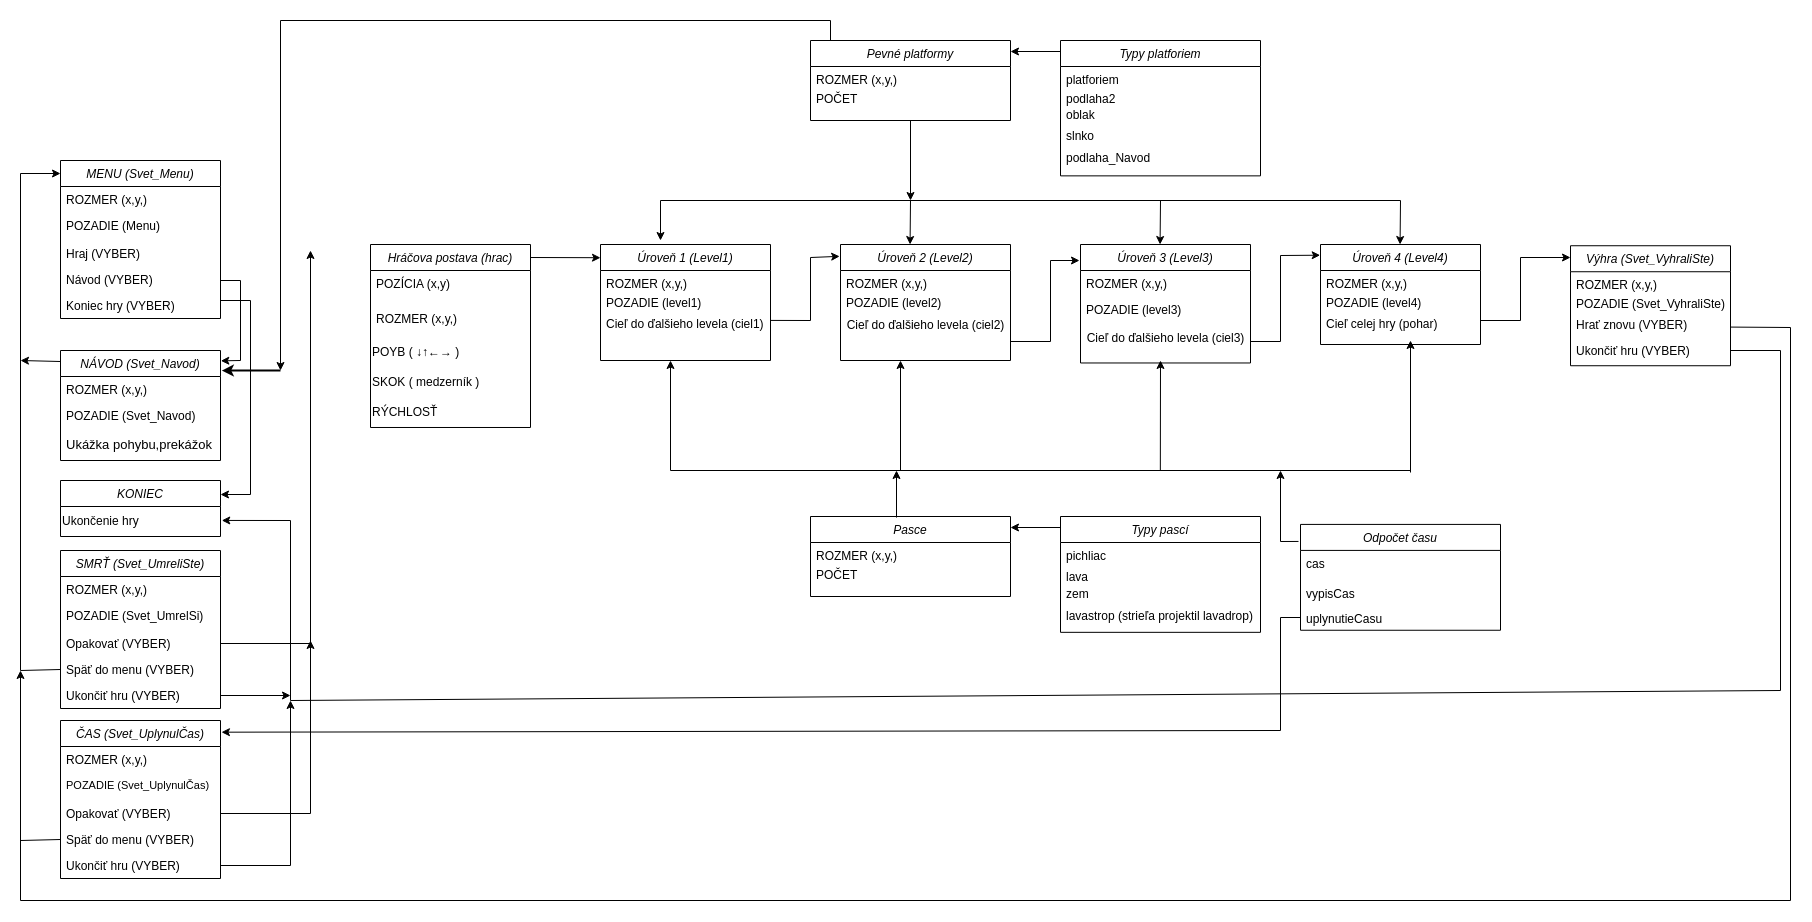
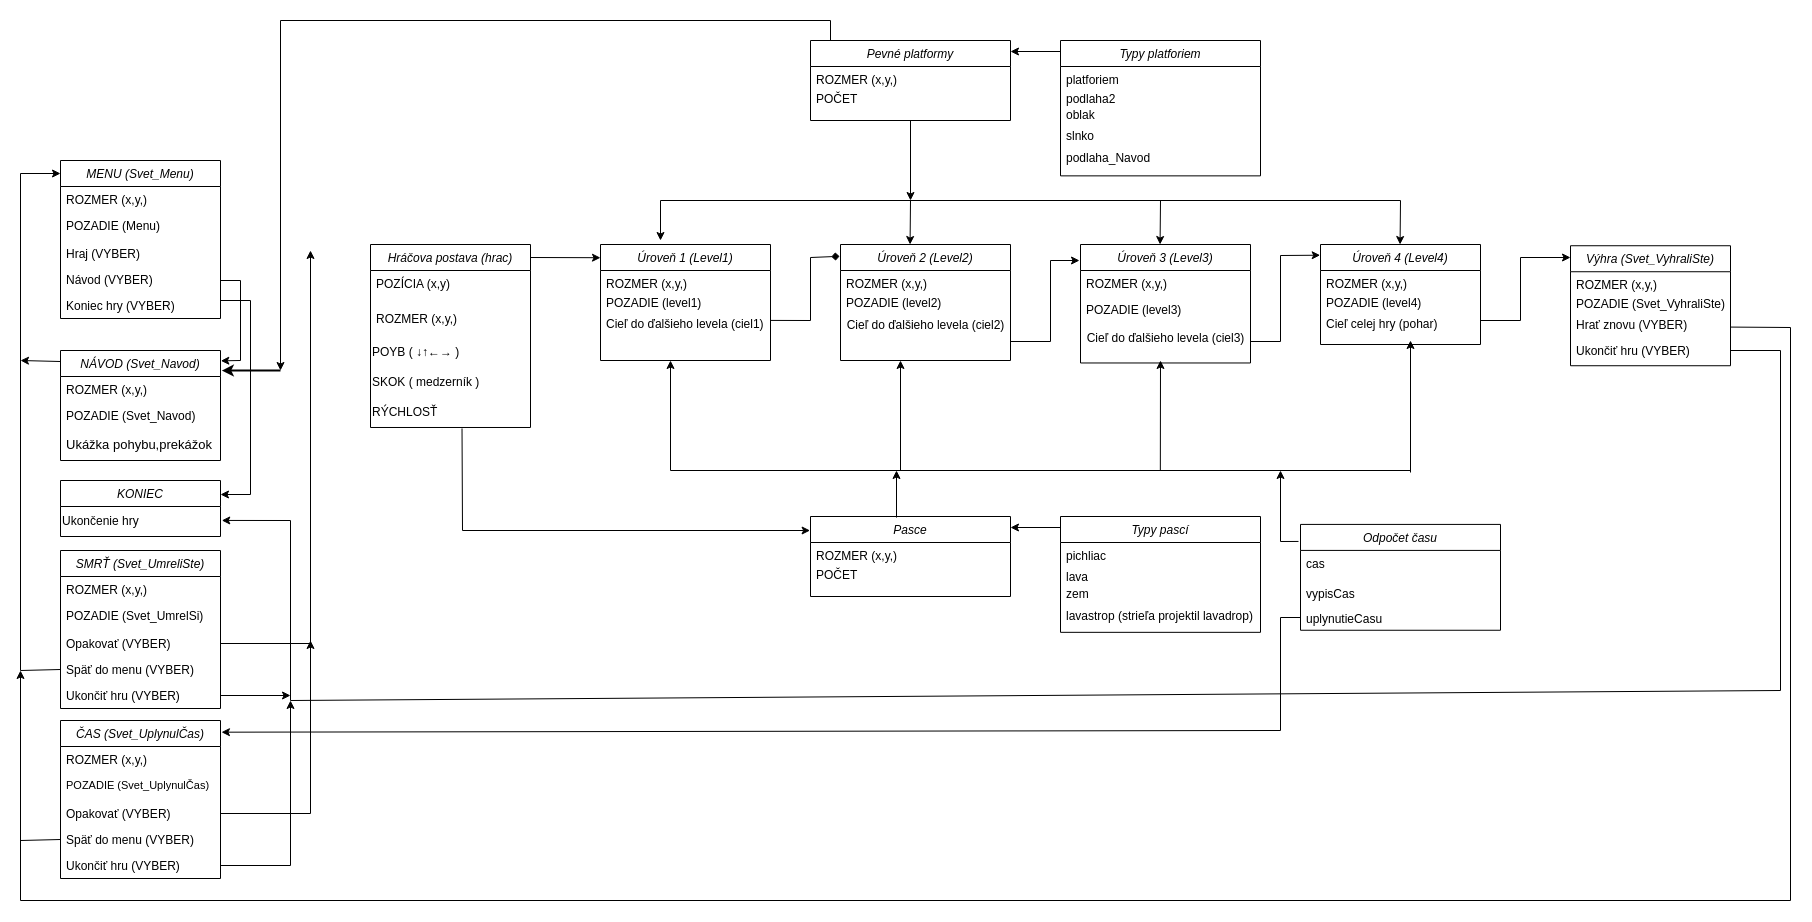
(831, 257) -> (830, 257)
none -> (583, 531)
